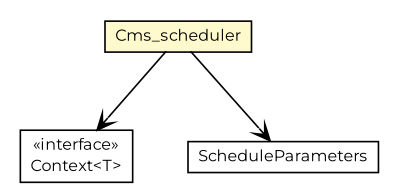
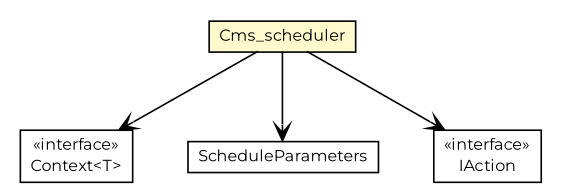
none -> (488, 156)
